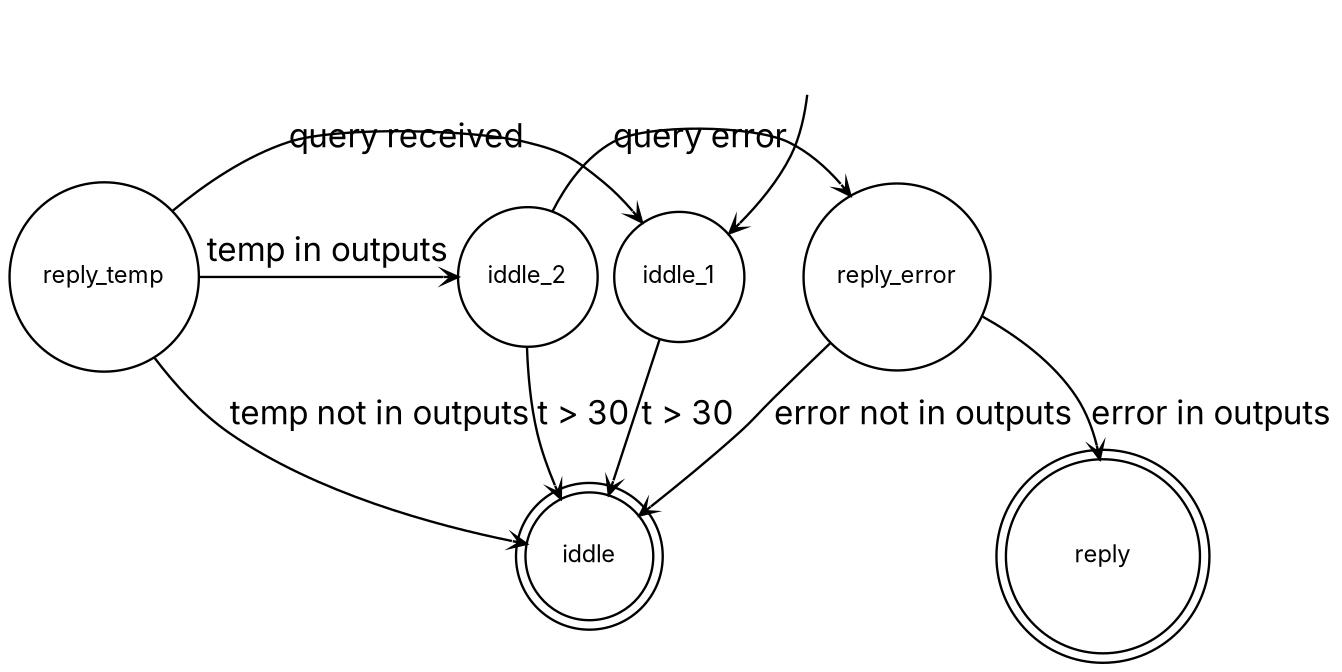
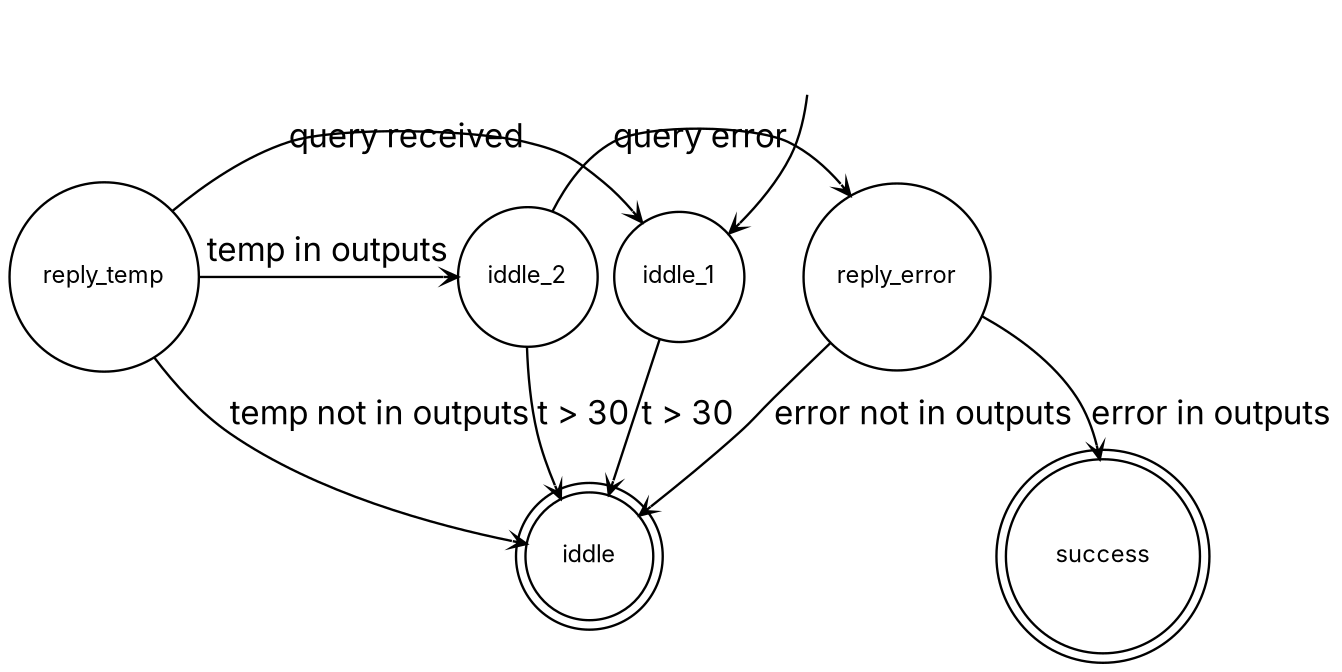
(1103, 556) -> (1103, 556)
